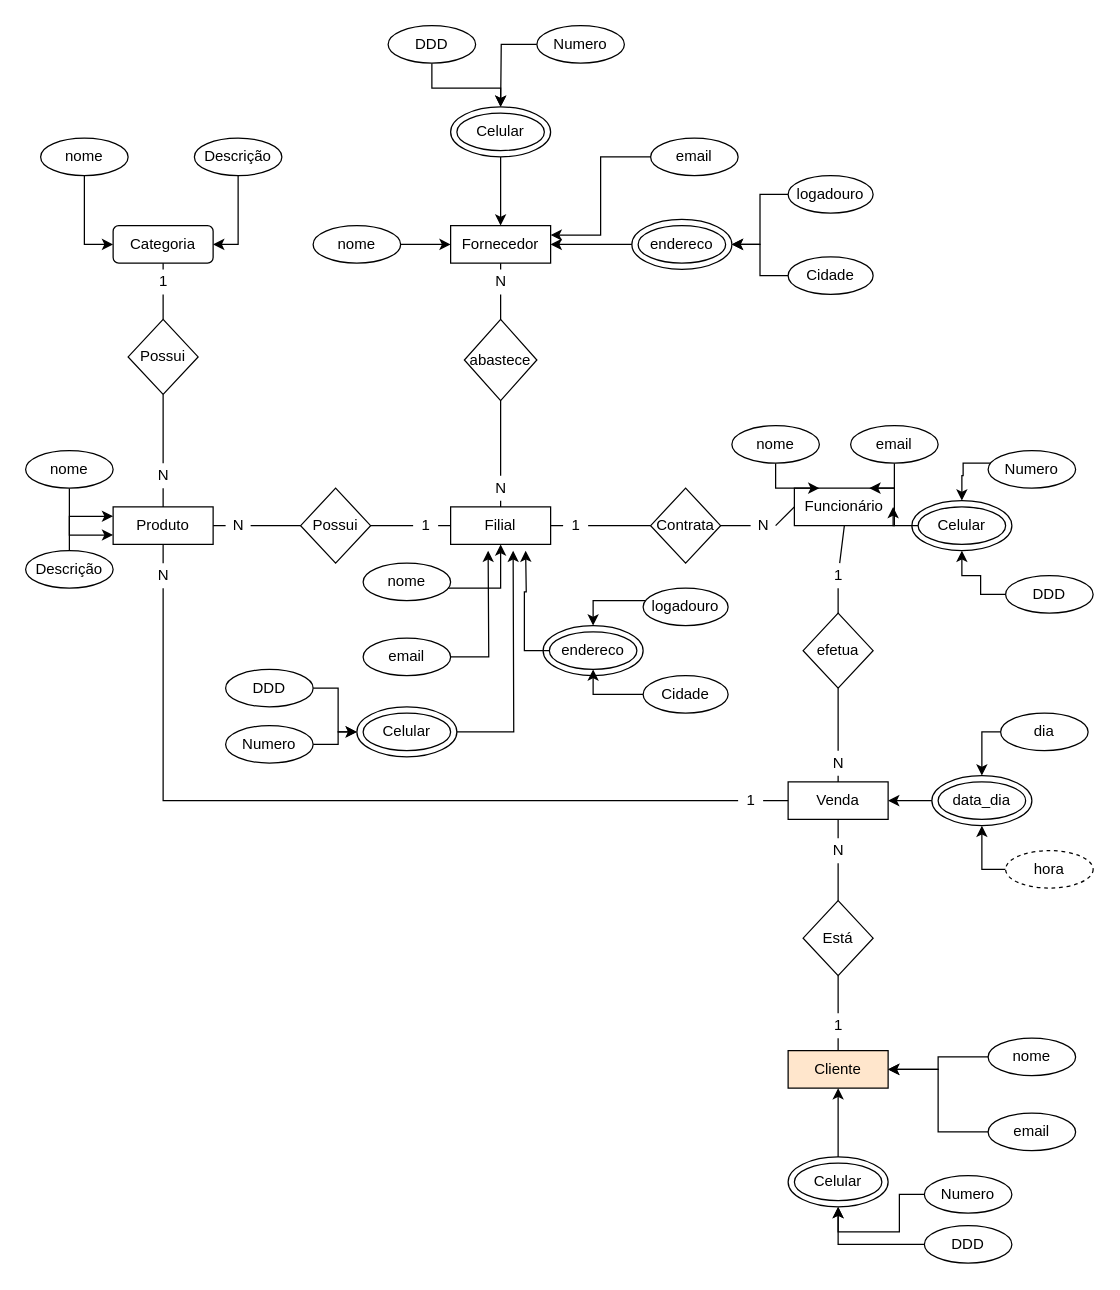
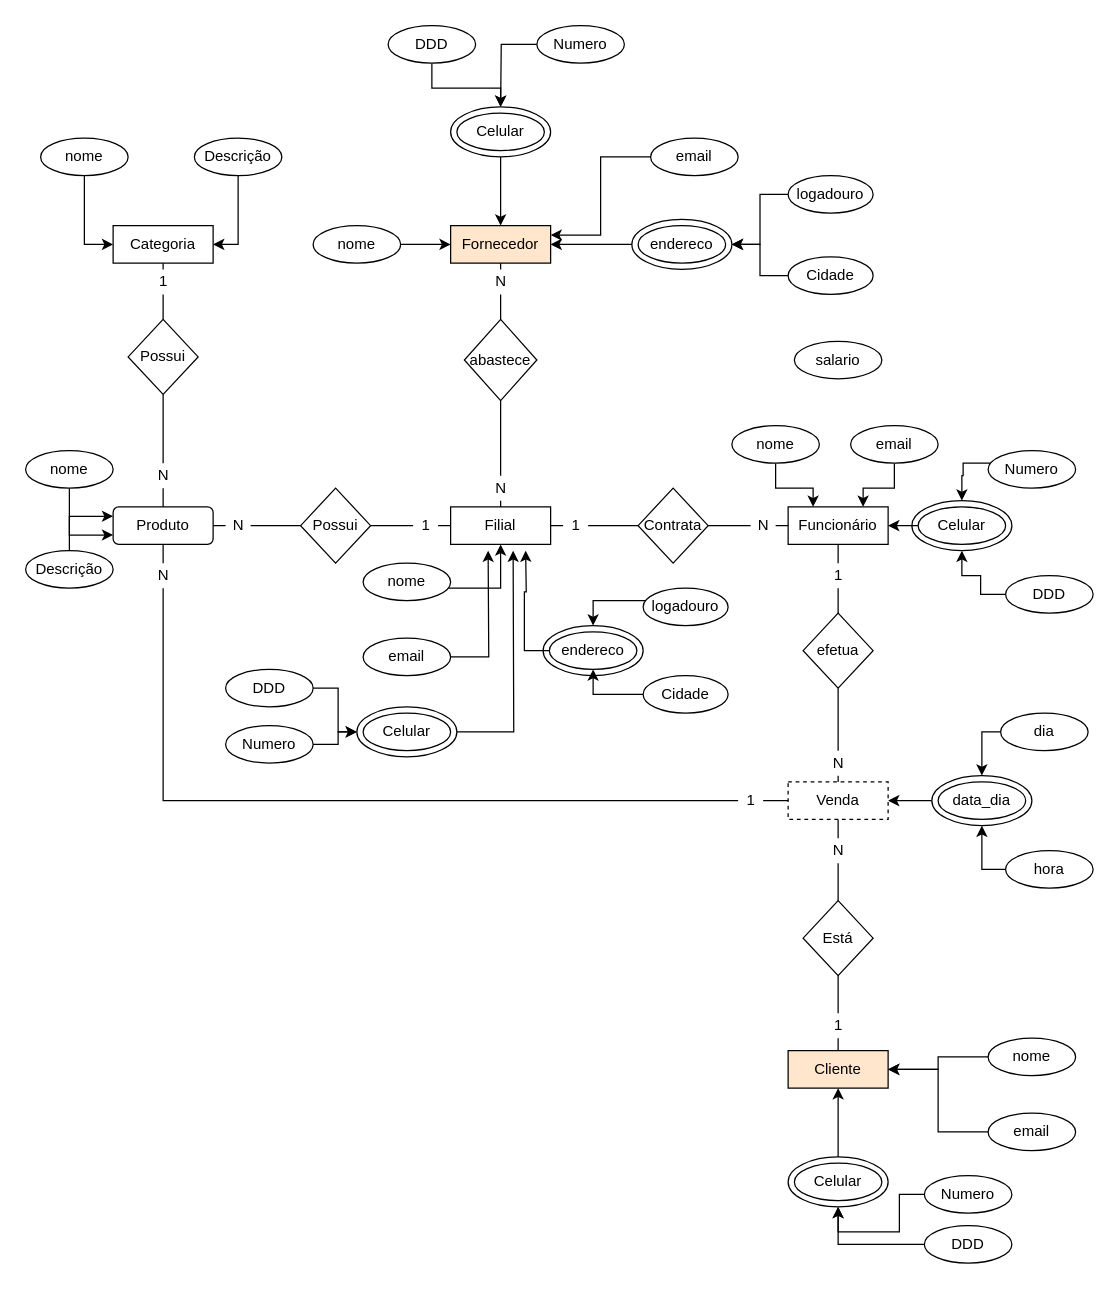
(163, 244) -> (163, 244)
(501, 244) -> (501, 244)
none -> (838, 360)
(844, 507) -> (838, 526)
(163, 526) -> (163, 526)
(686, 526) -> (673, 526)
(838, 801) -> (838, 801)
(1049, 869) -> (1049, 869)
